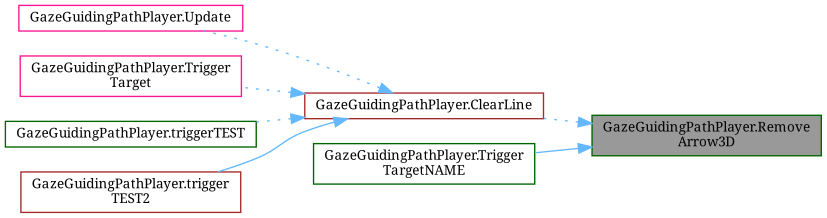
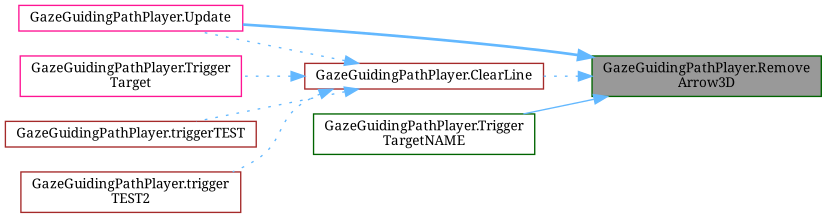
none -> (411, 37)
(131, 134) -> (131, 134)
(276, 148) -> (278, 135)
